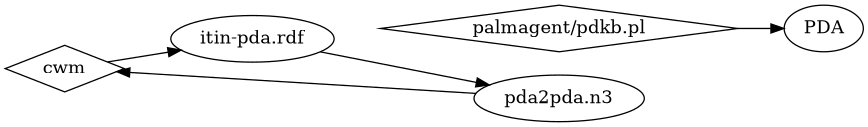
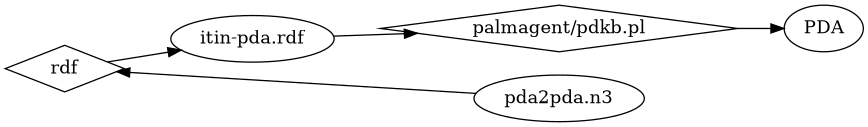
(398, 67) -> (369, 35)
(65, 69) -> (65, 69)
